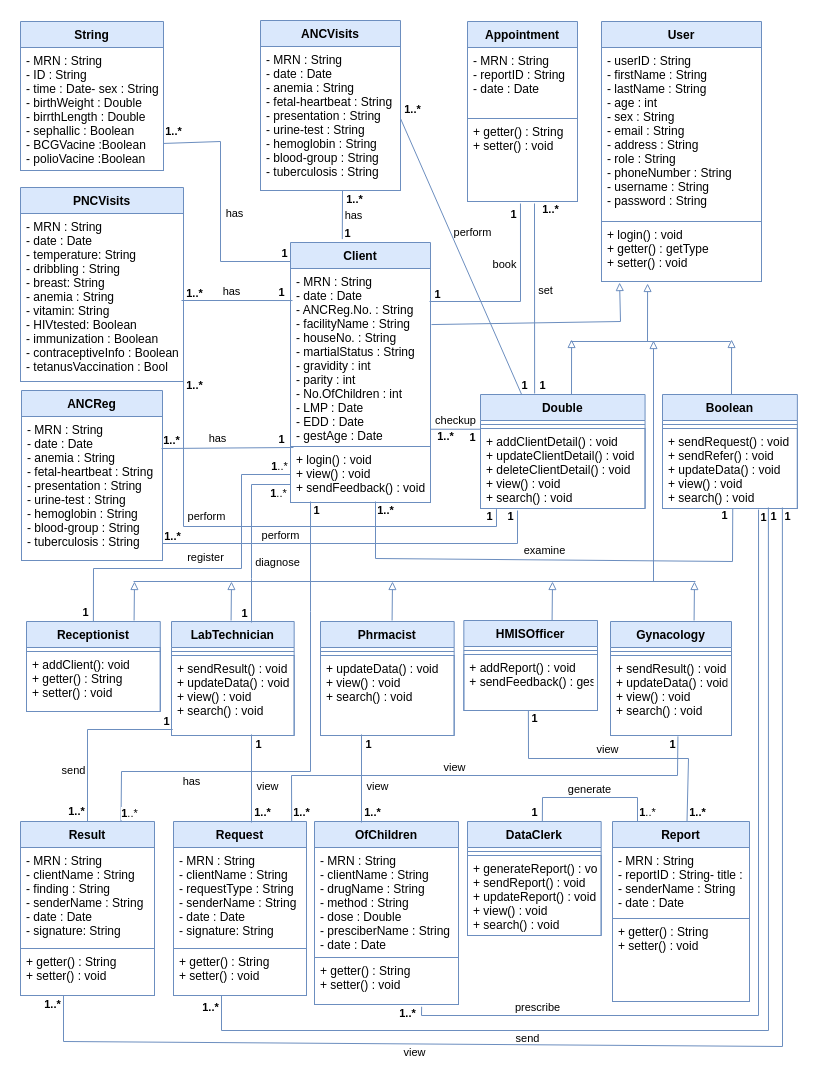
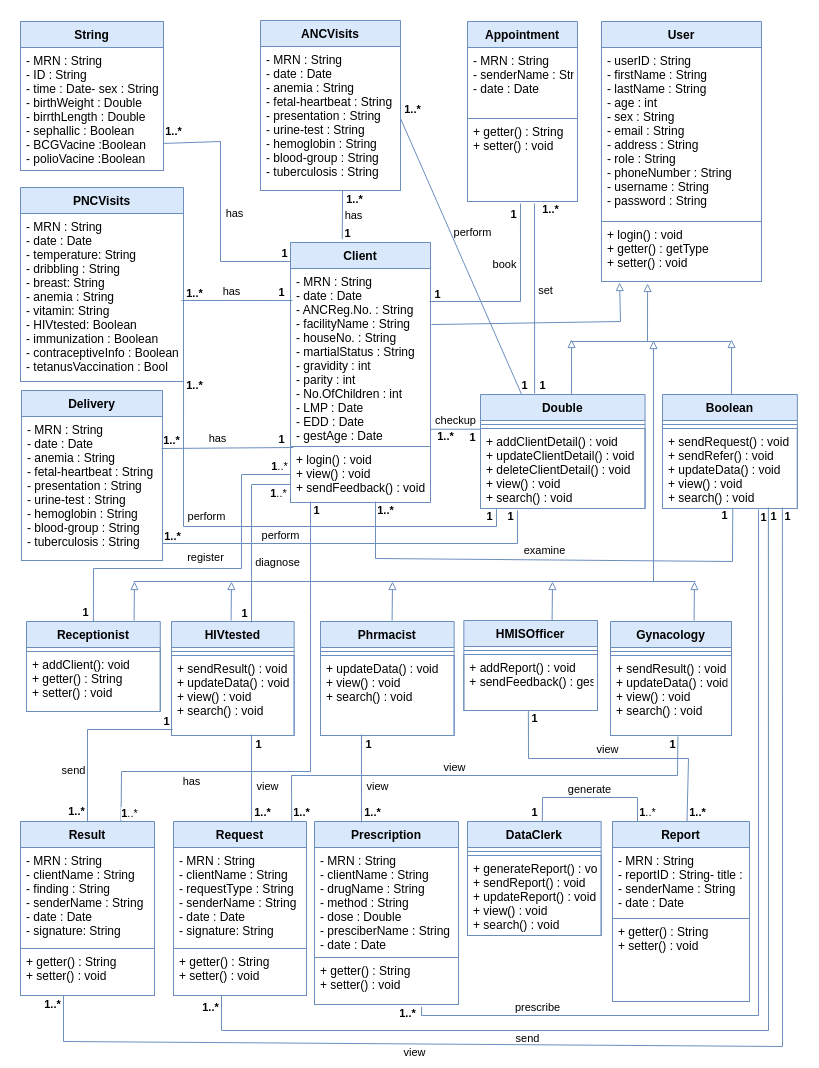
(512, 61) -> (512, 61)
(92, 404) -> (92, 404)
(232, 635) -> (232, 635)
(386, 835) -> (386, 835)
